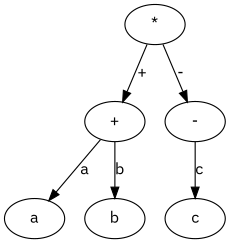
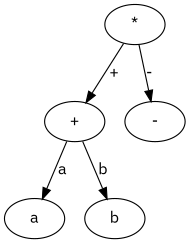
(195, 219) -> none
